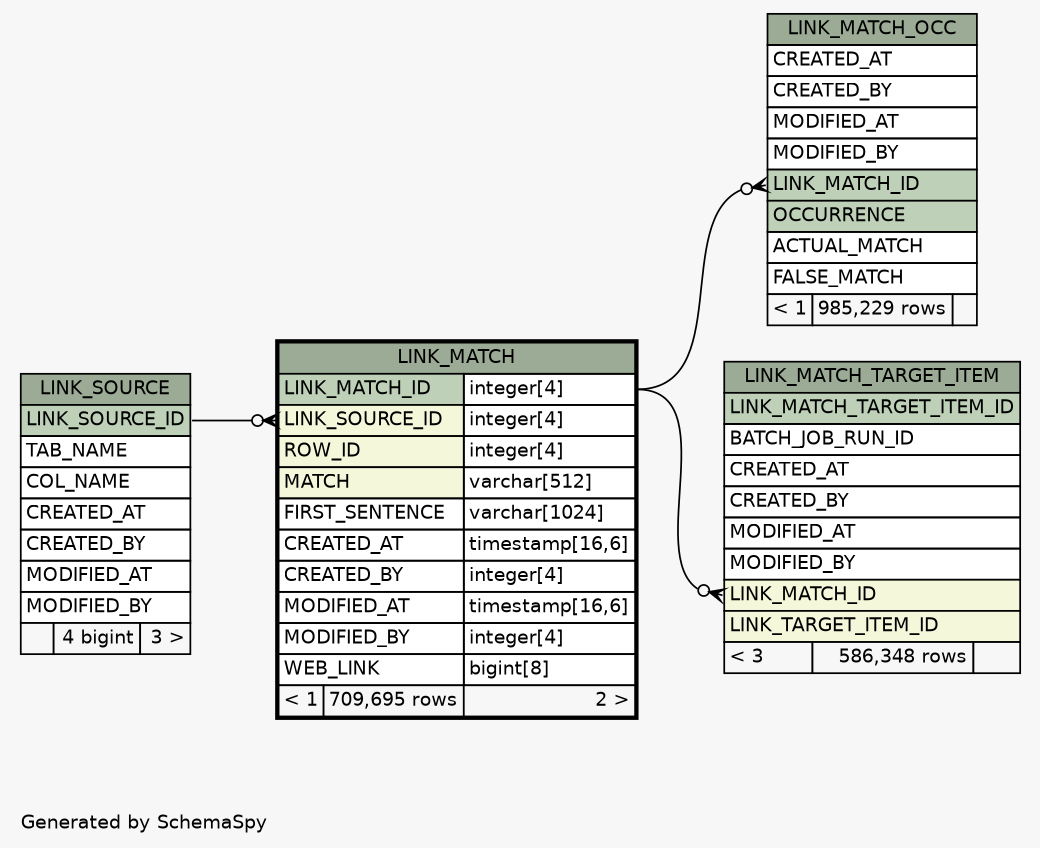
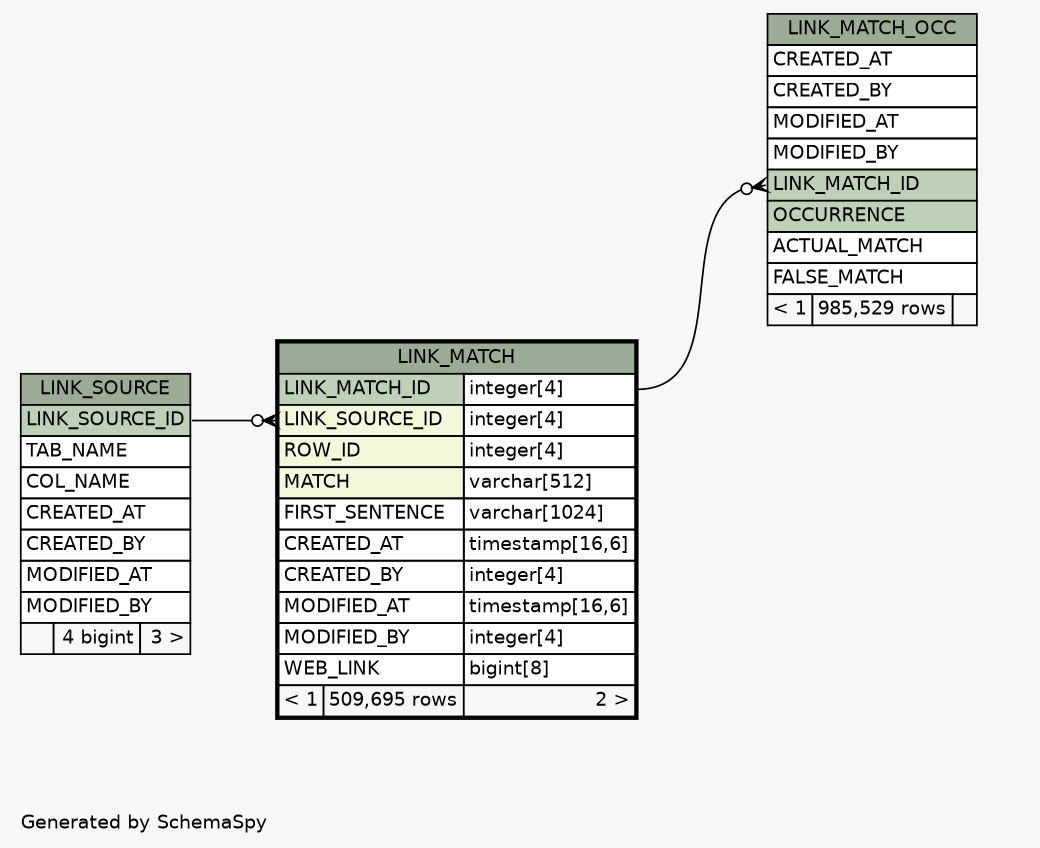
(883, 309) -> (883, 309)
(871, 517) -> none
(394, 700) -> (394, 700)
